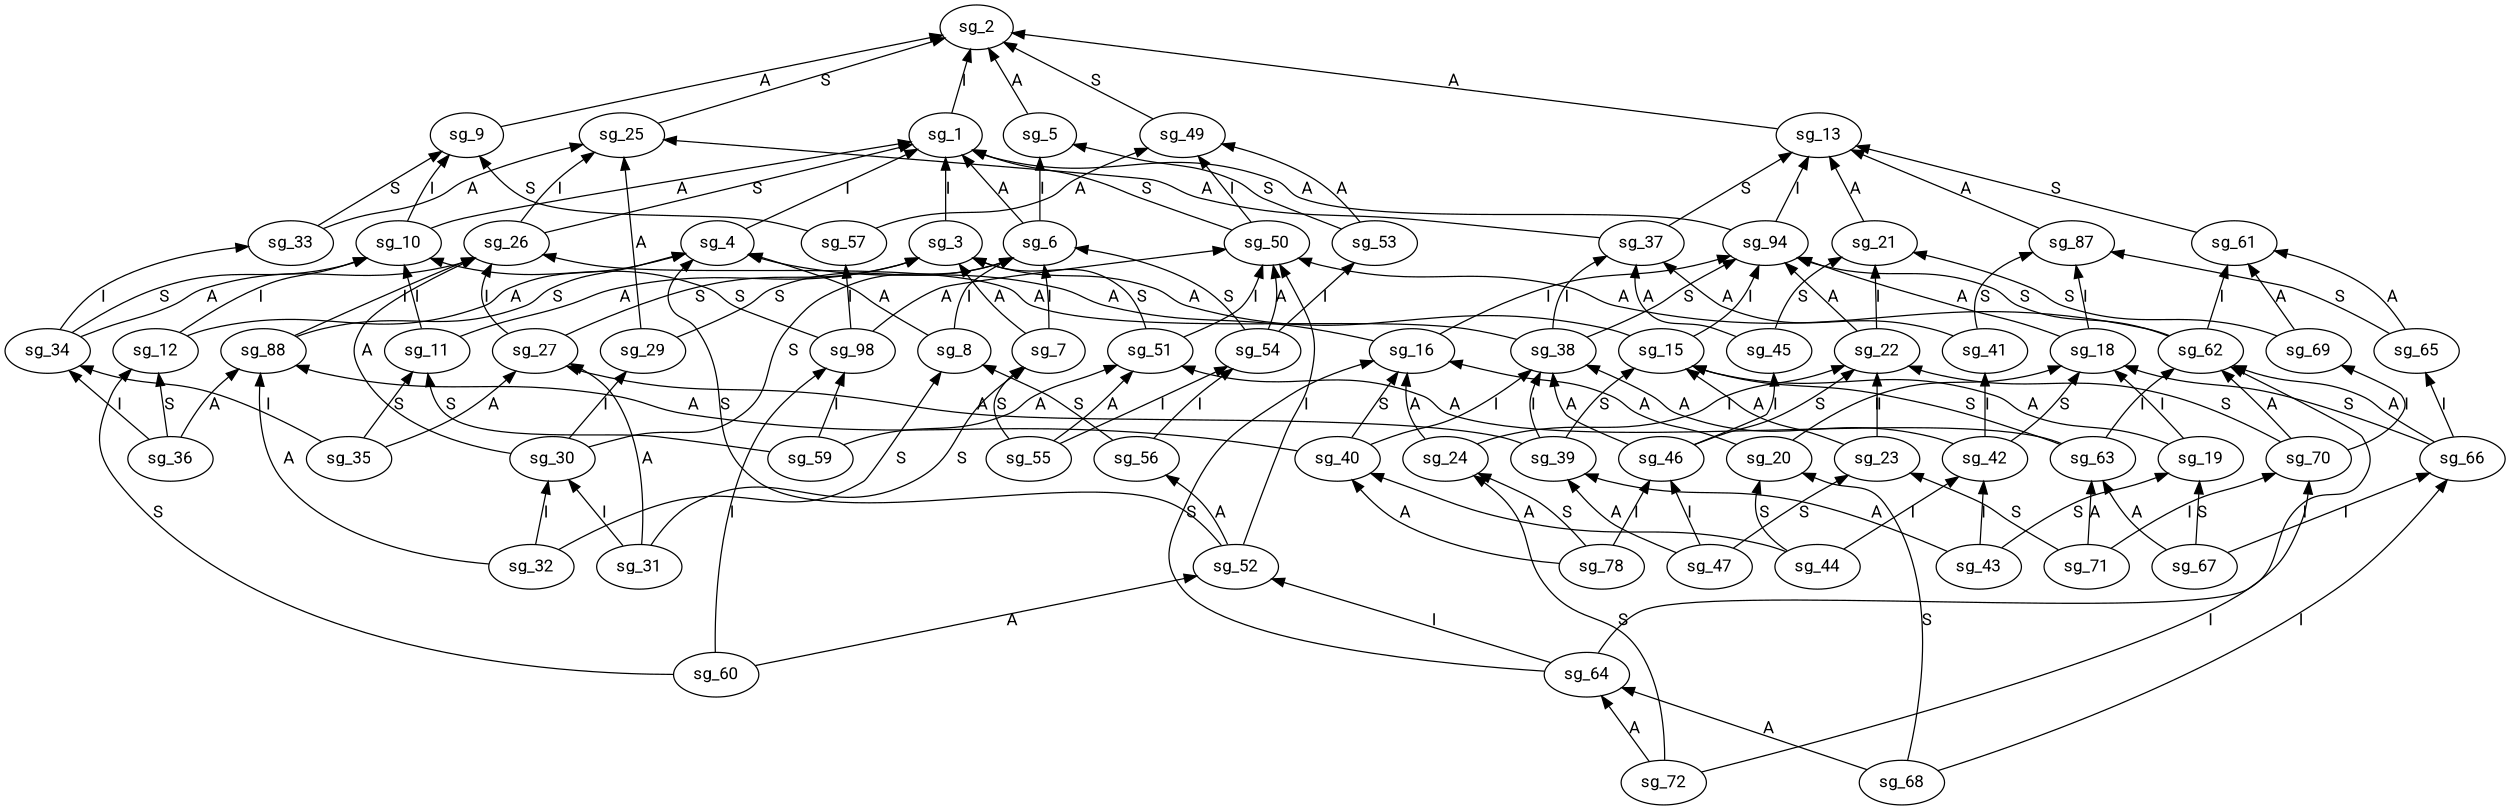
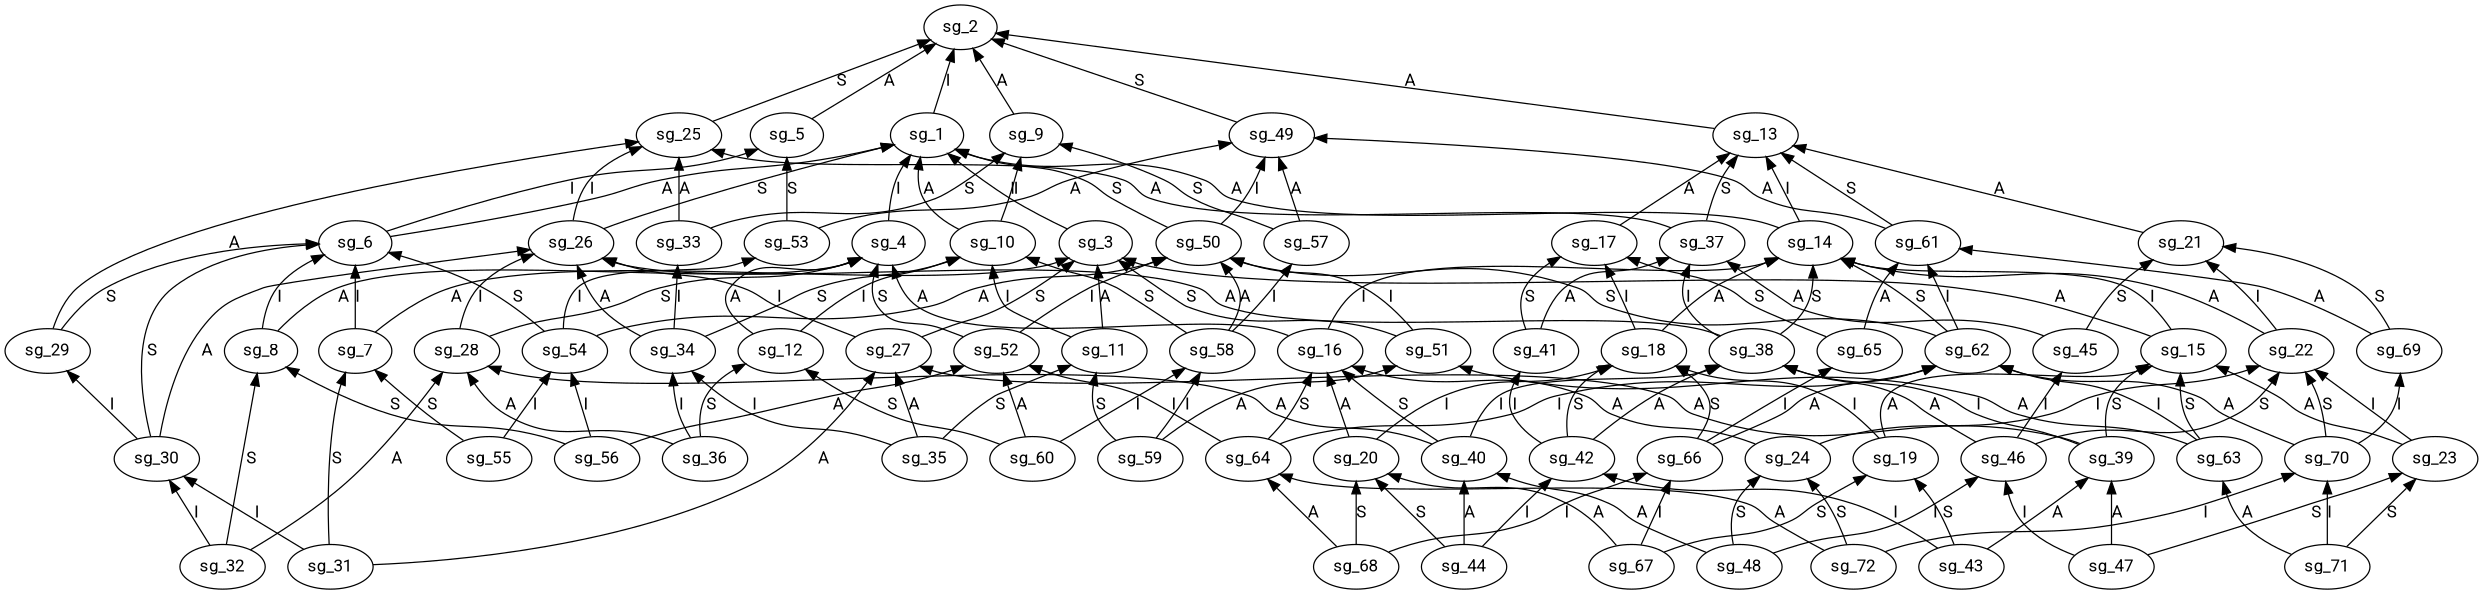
none -> (1612, 158)
(1765, 243) -> (1810, 243)
(2072, 243) -> (1594, 243)
(1624, 297) -> (1611, 297)
(263, 351) -> (457, 351)
(853, 351) -> (1212, 351)
(1092, 411) -> none
(1207, 509) -> (790, 405)
(2133, 523) -> (1551, 497)
(1602, 567) -> (1739, 567)
